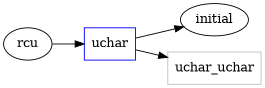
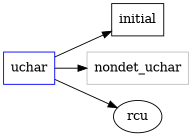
(214, 20) -> (138, 20)
(64, 44) -> (82, 92)
(214, 68) -> (138, 68)
